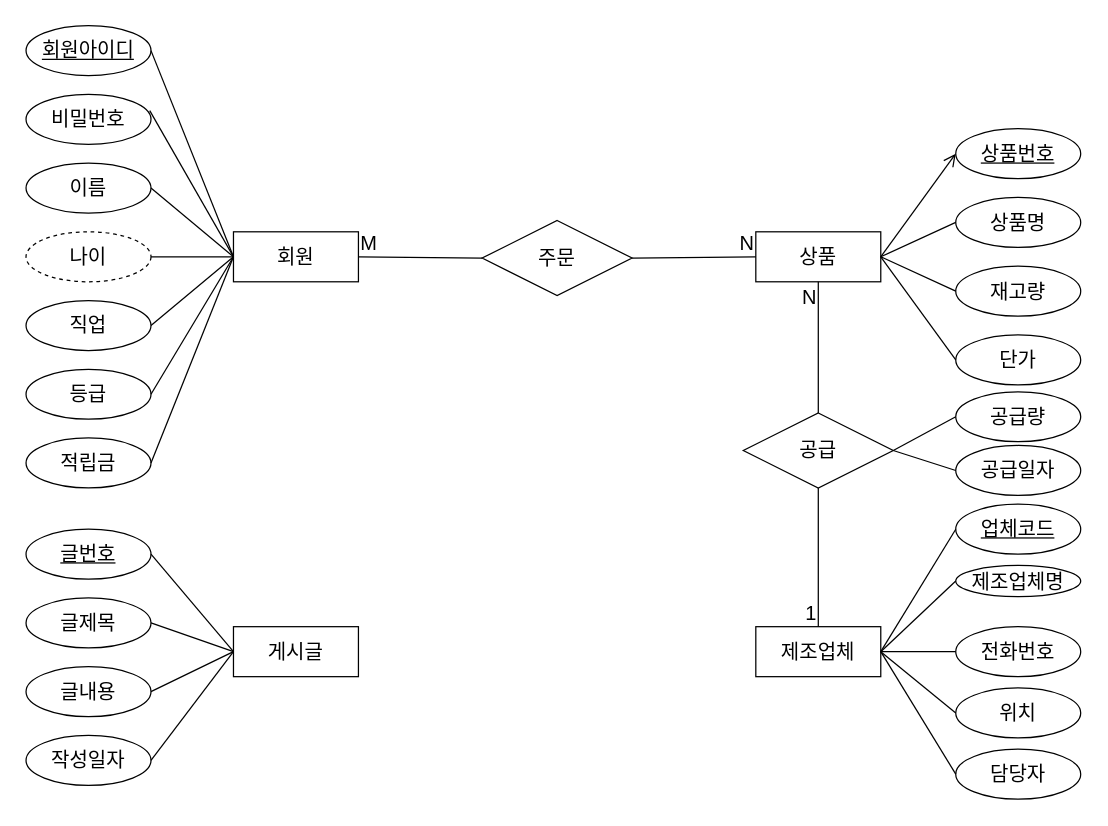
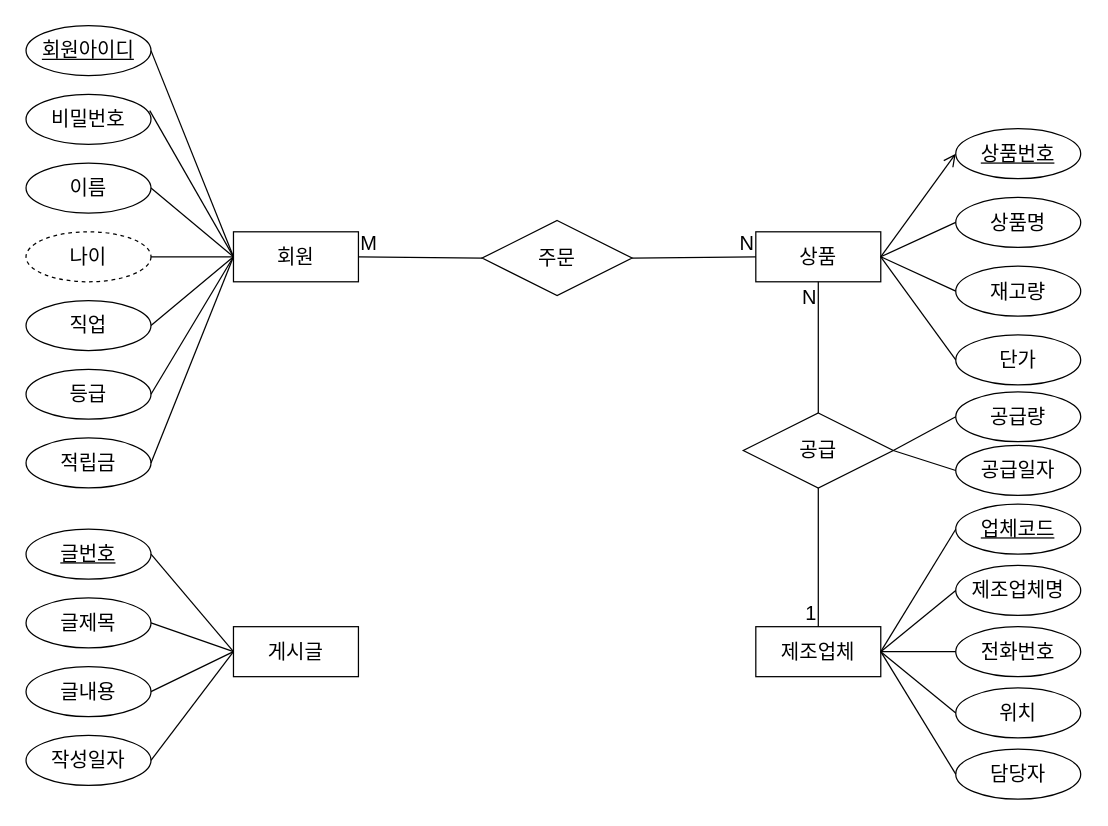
(1018, 581) -> (1018, 591)
